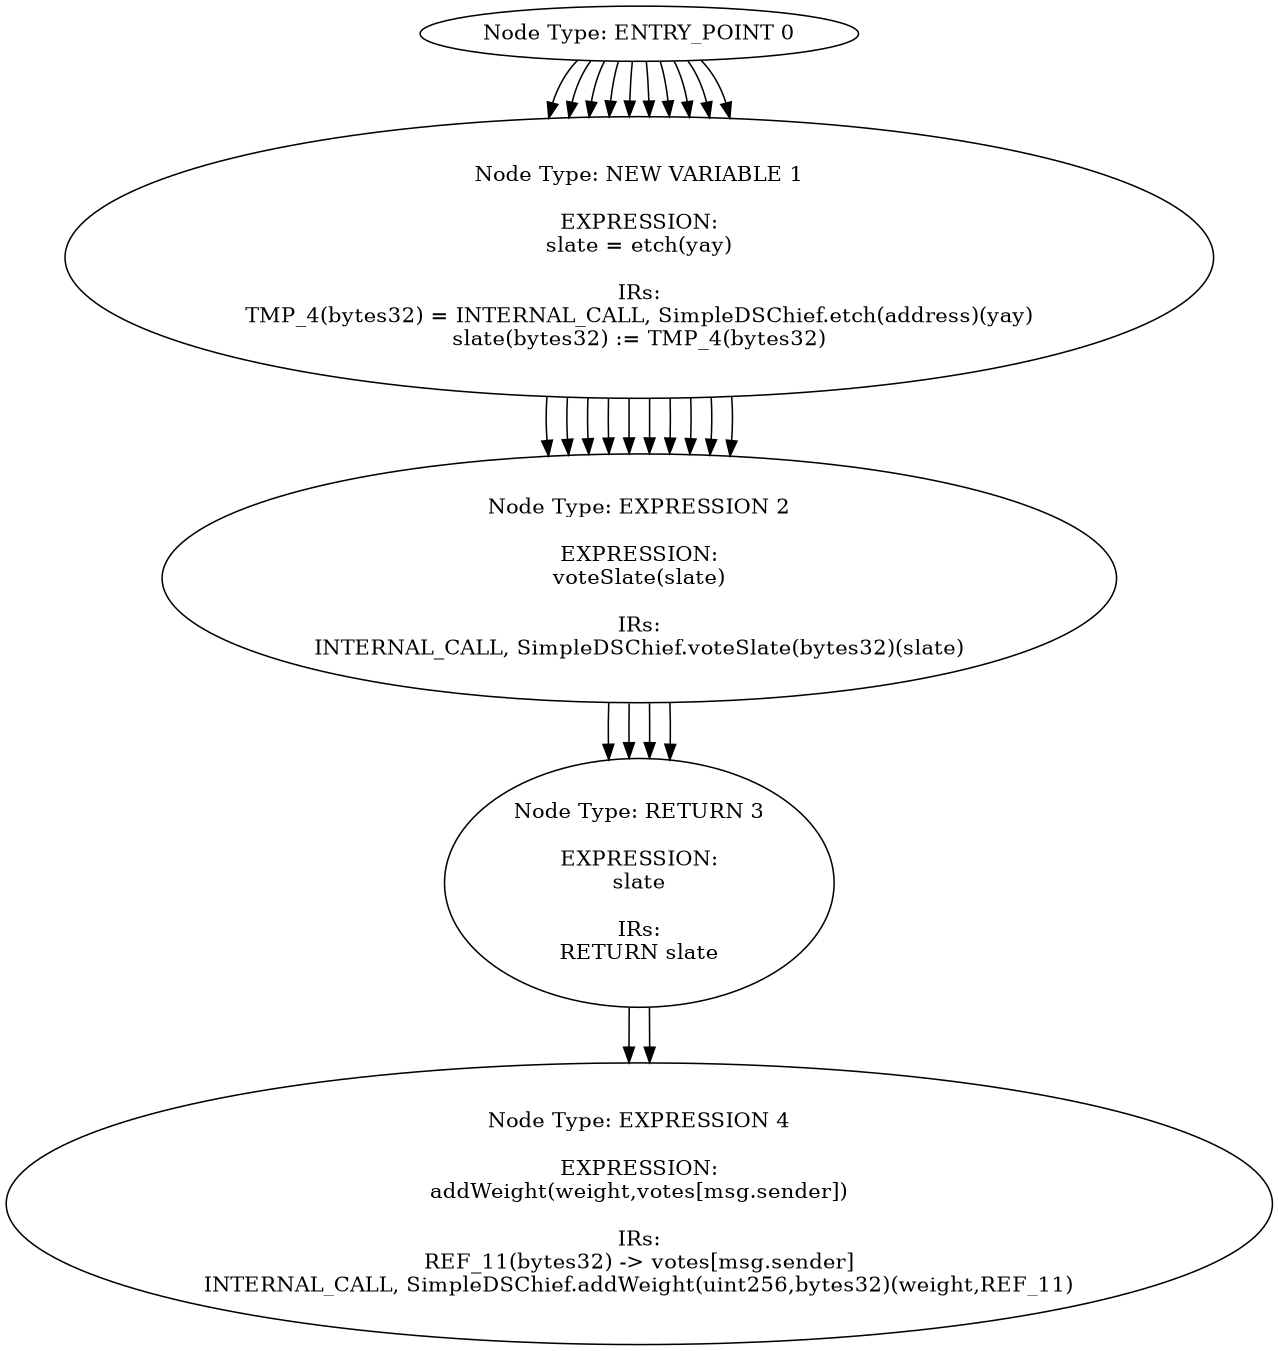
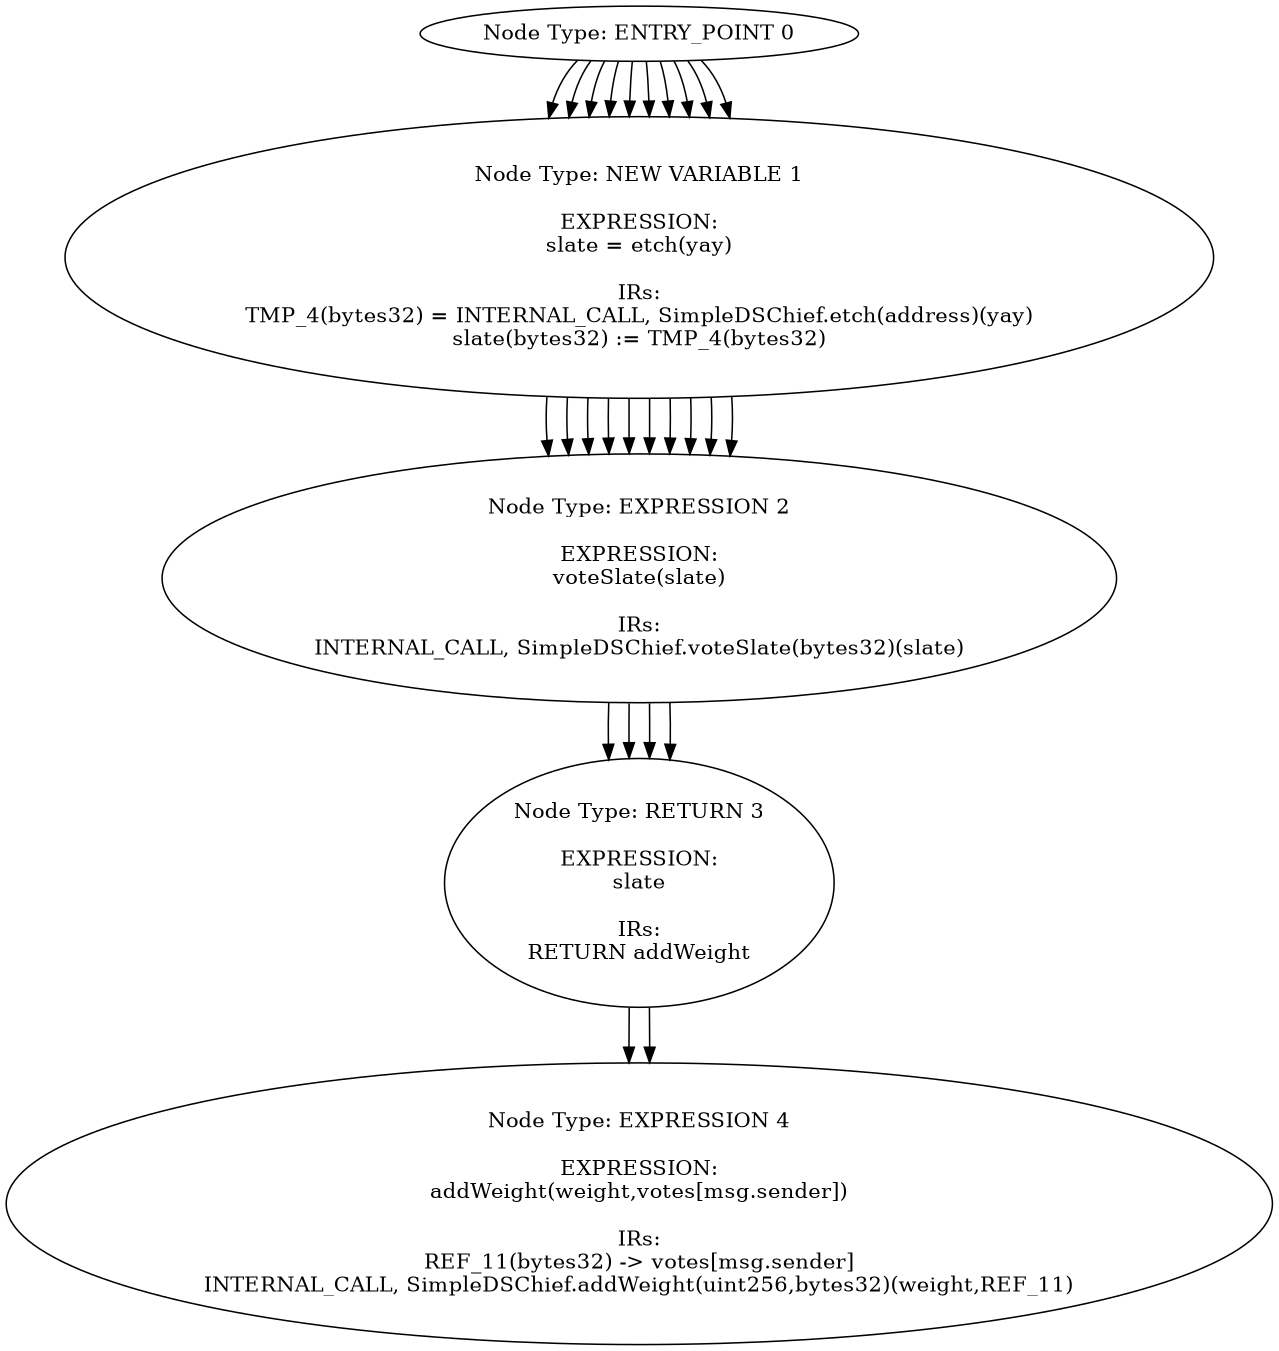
(639, 883) -> (639, 883)
